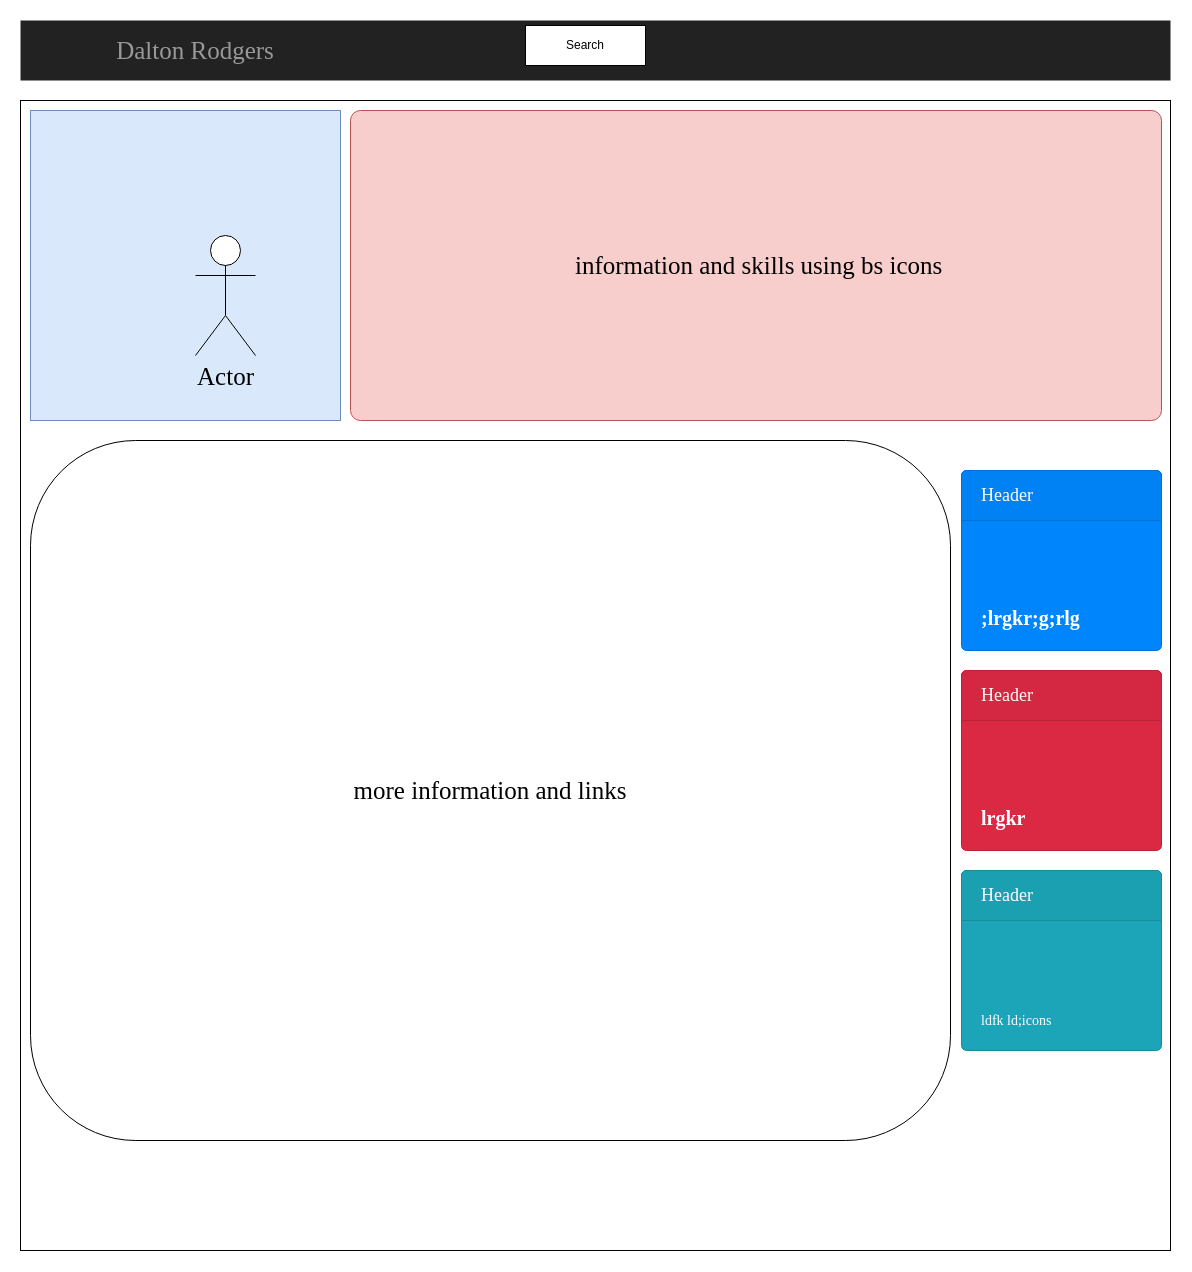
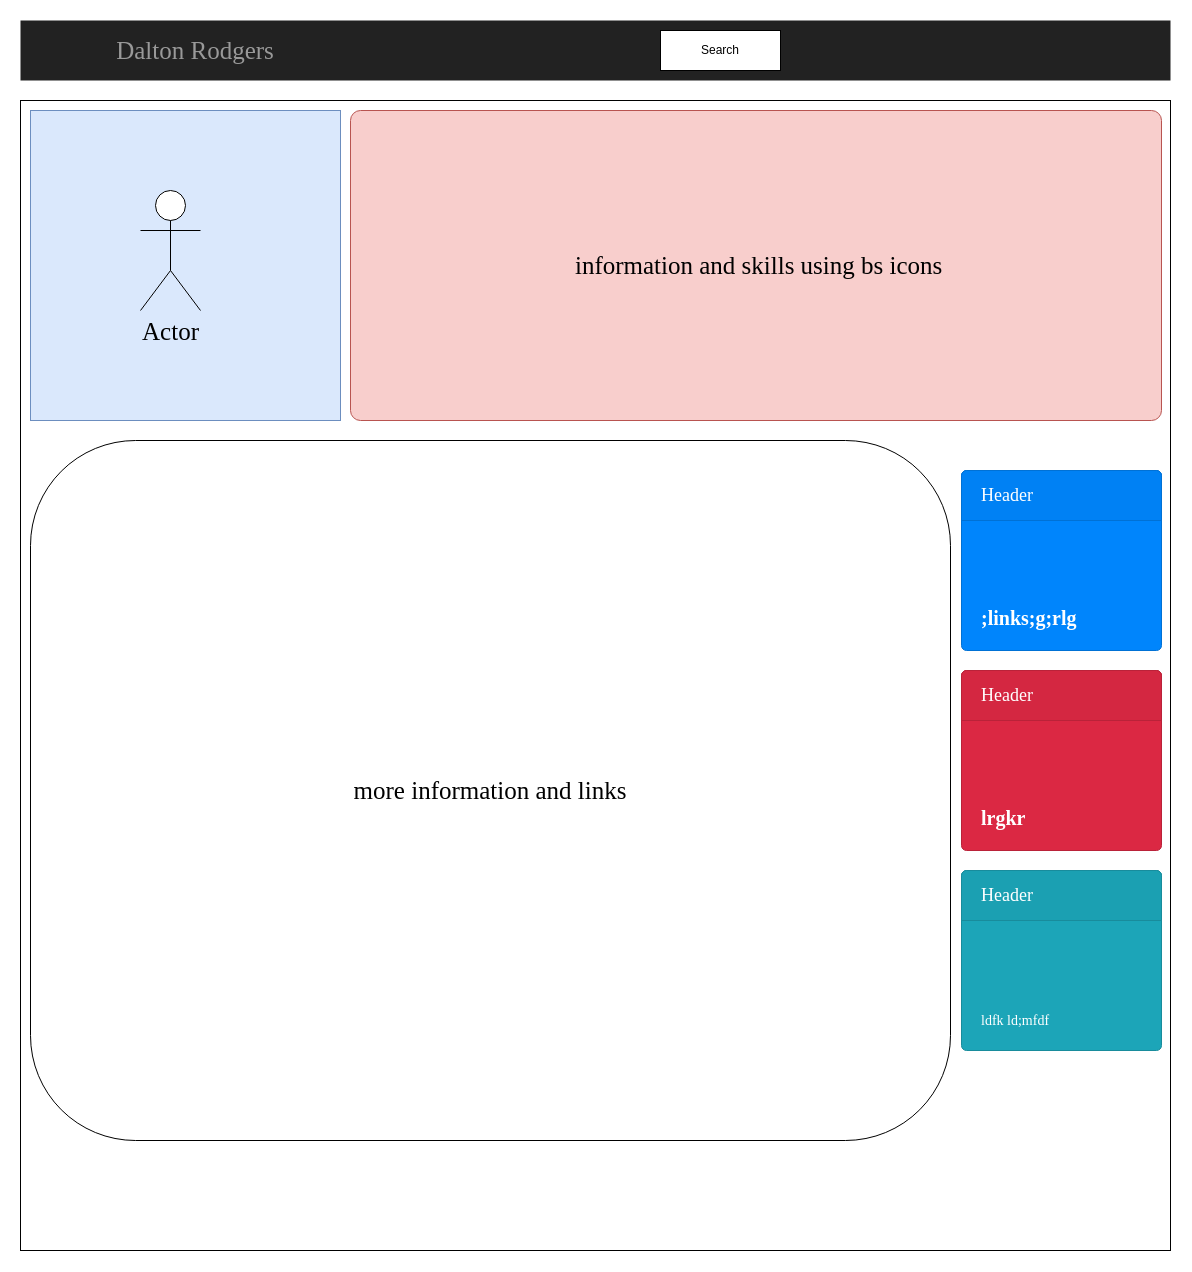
(586, 46) -> (721, 51)
(226, 296) -> (171, 251)
(1019, 621) -> (1018, 621)
(1023, 1021) -> (1021, 1021)
